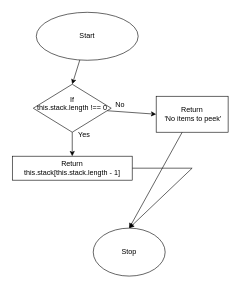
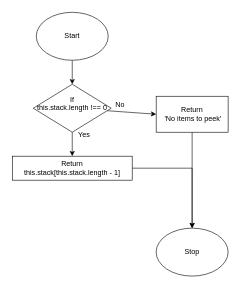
(87, 36) -> (72, 36)
(129, 252) -> (192, 252)
